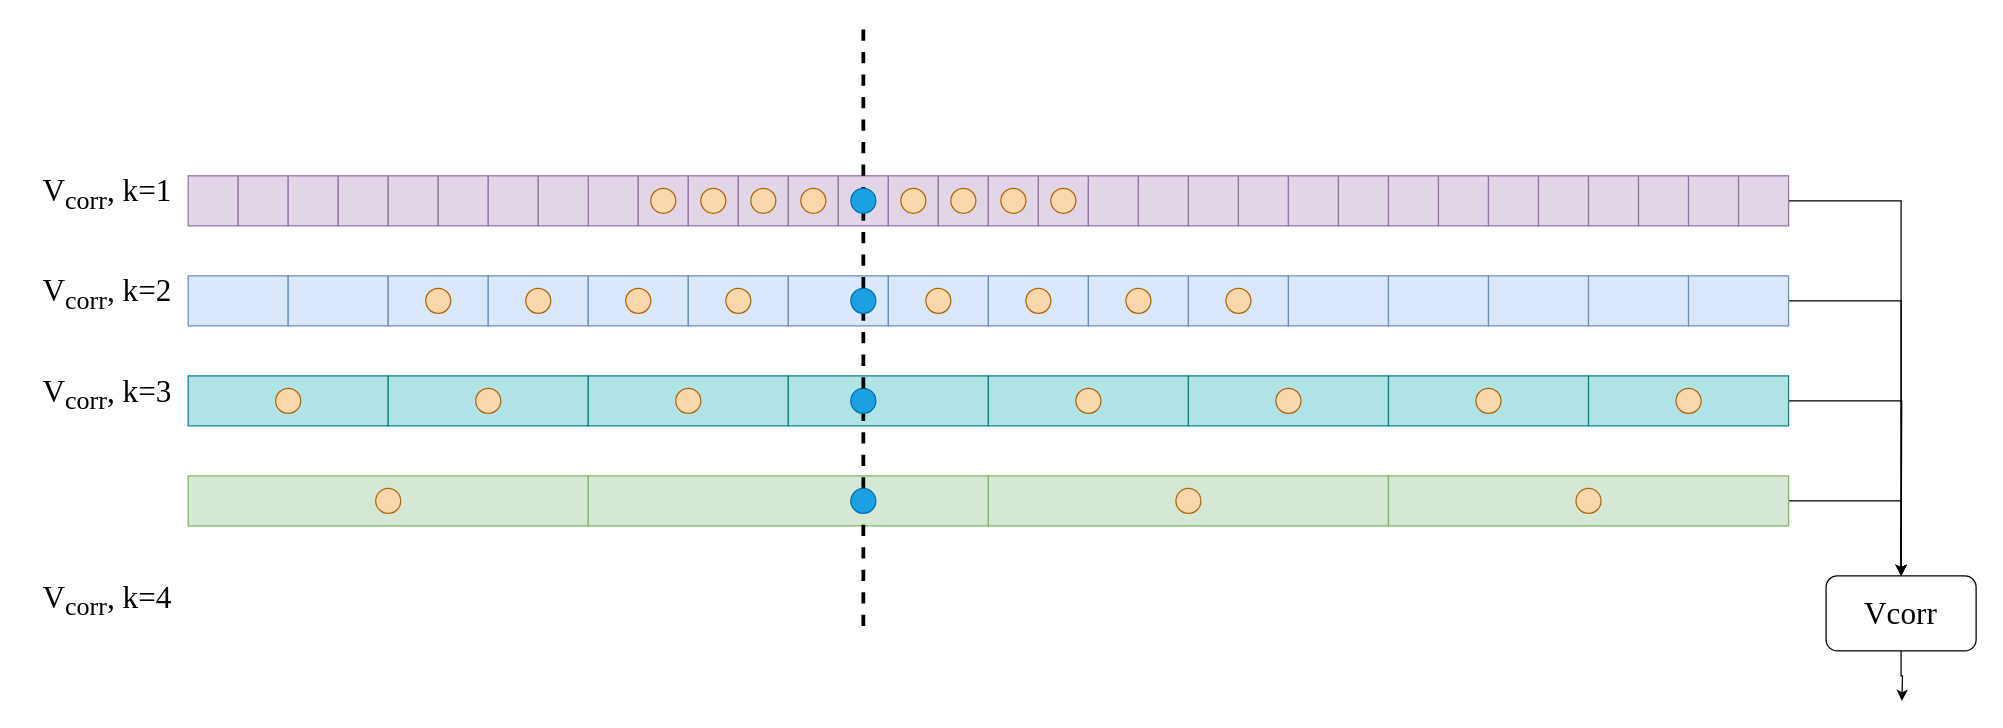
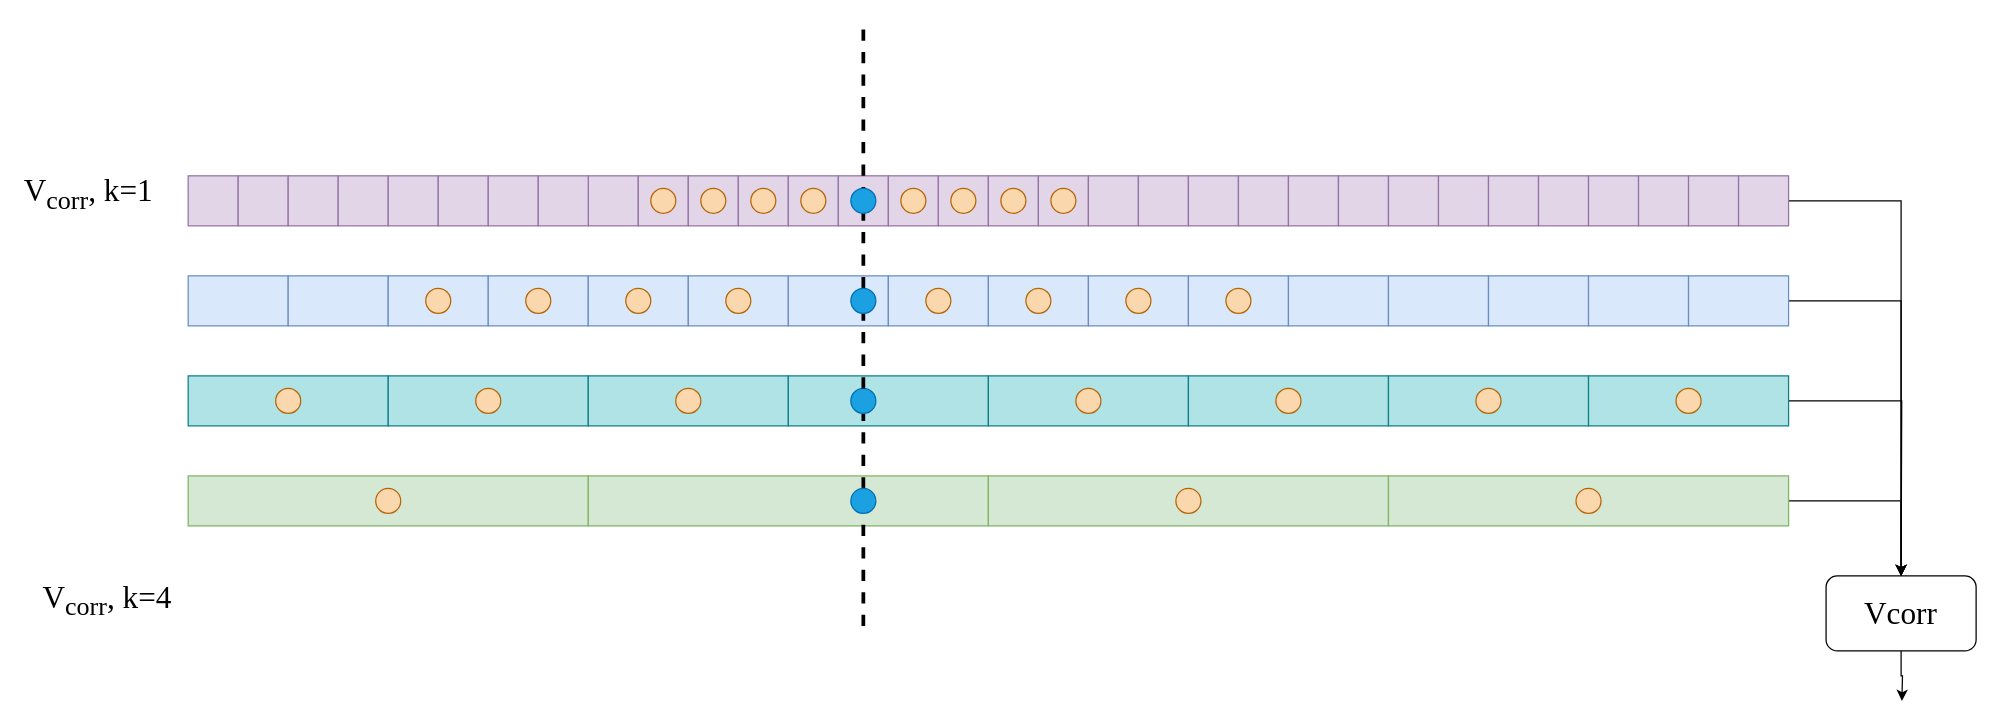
(107, 194) -> (88, 194)
(107, 294) -> none
(107, 394) -> none
